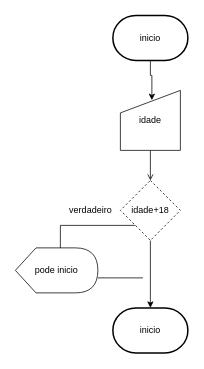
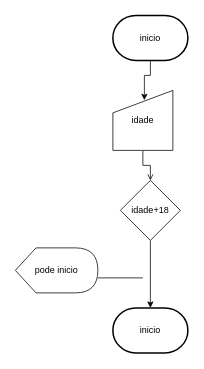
(150, 120) -> (143, 120)
(90, 210) -> none
(150, 210) -> (150, 210)
(87, 225) -> none
